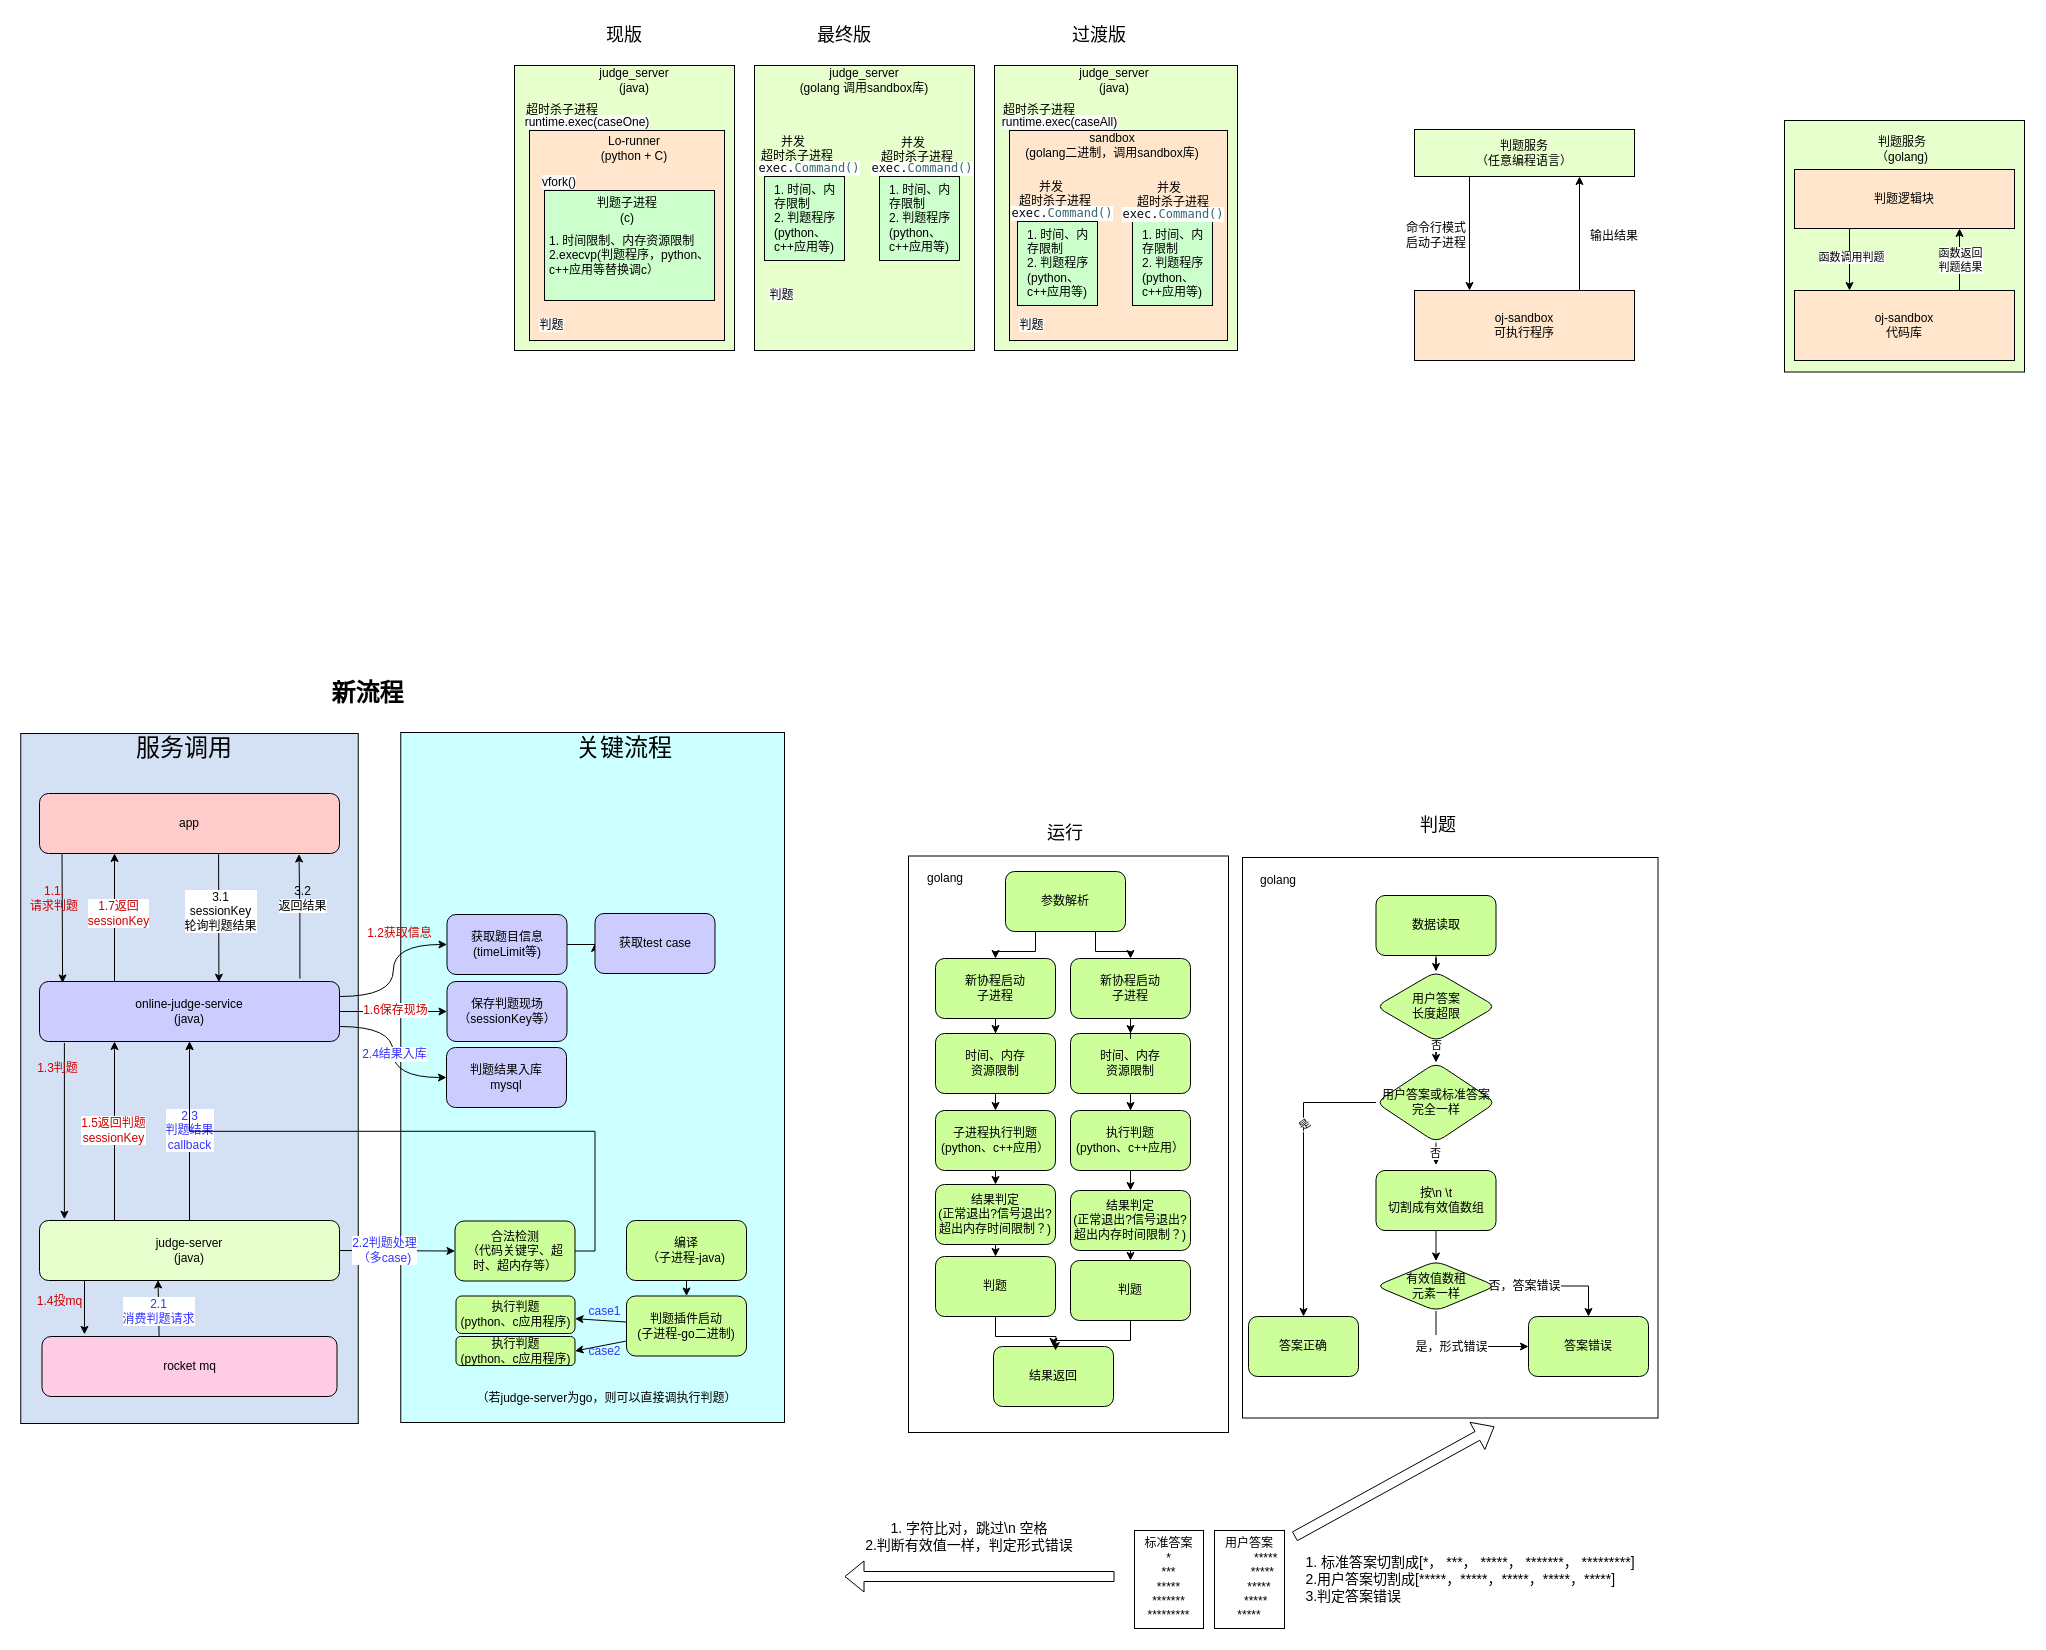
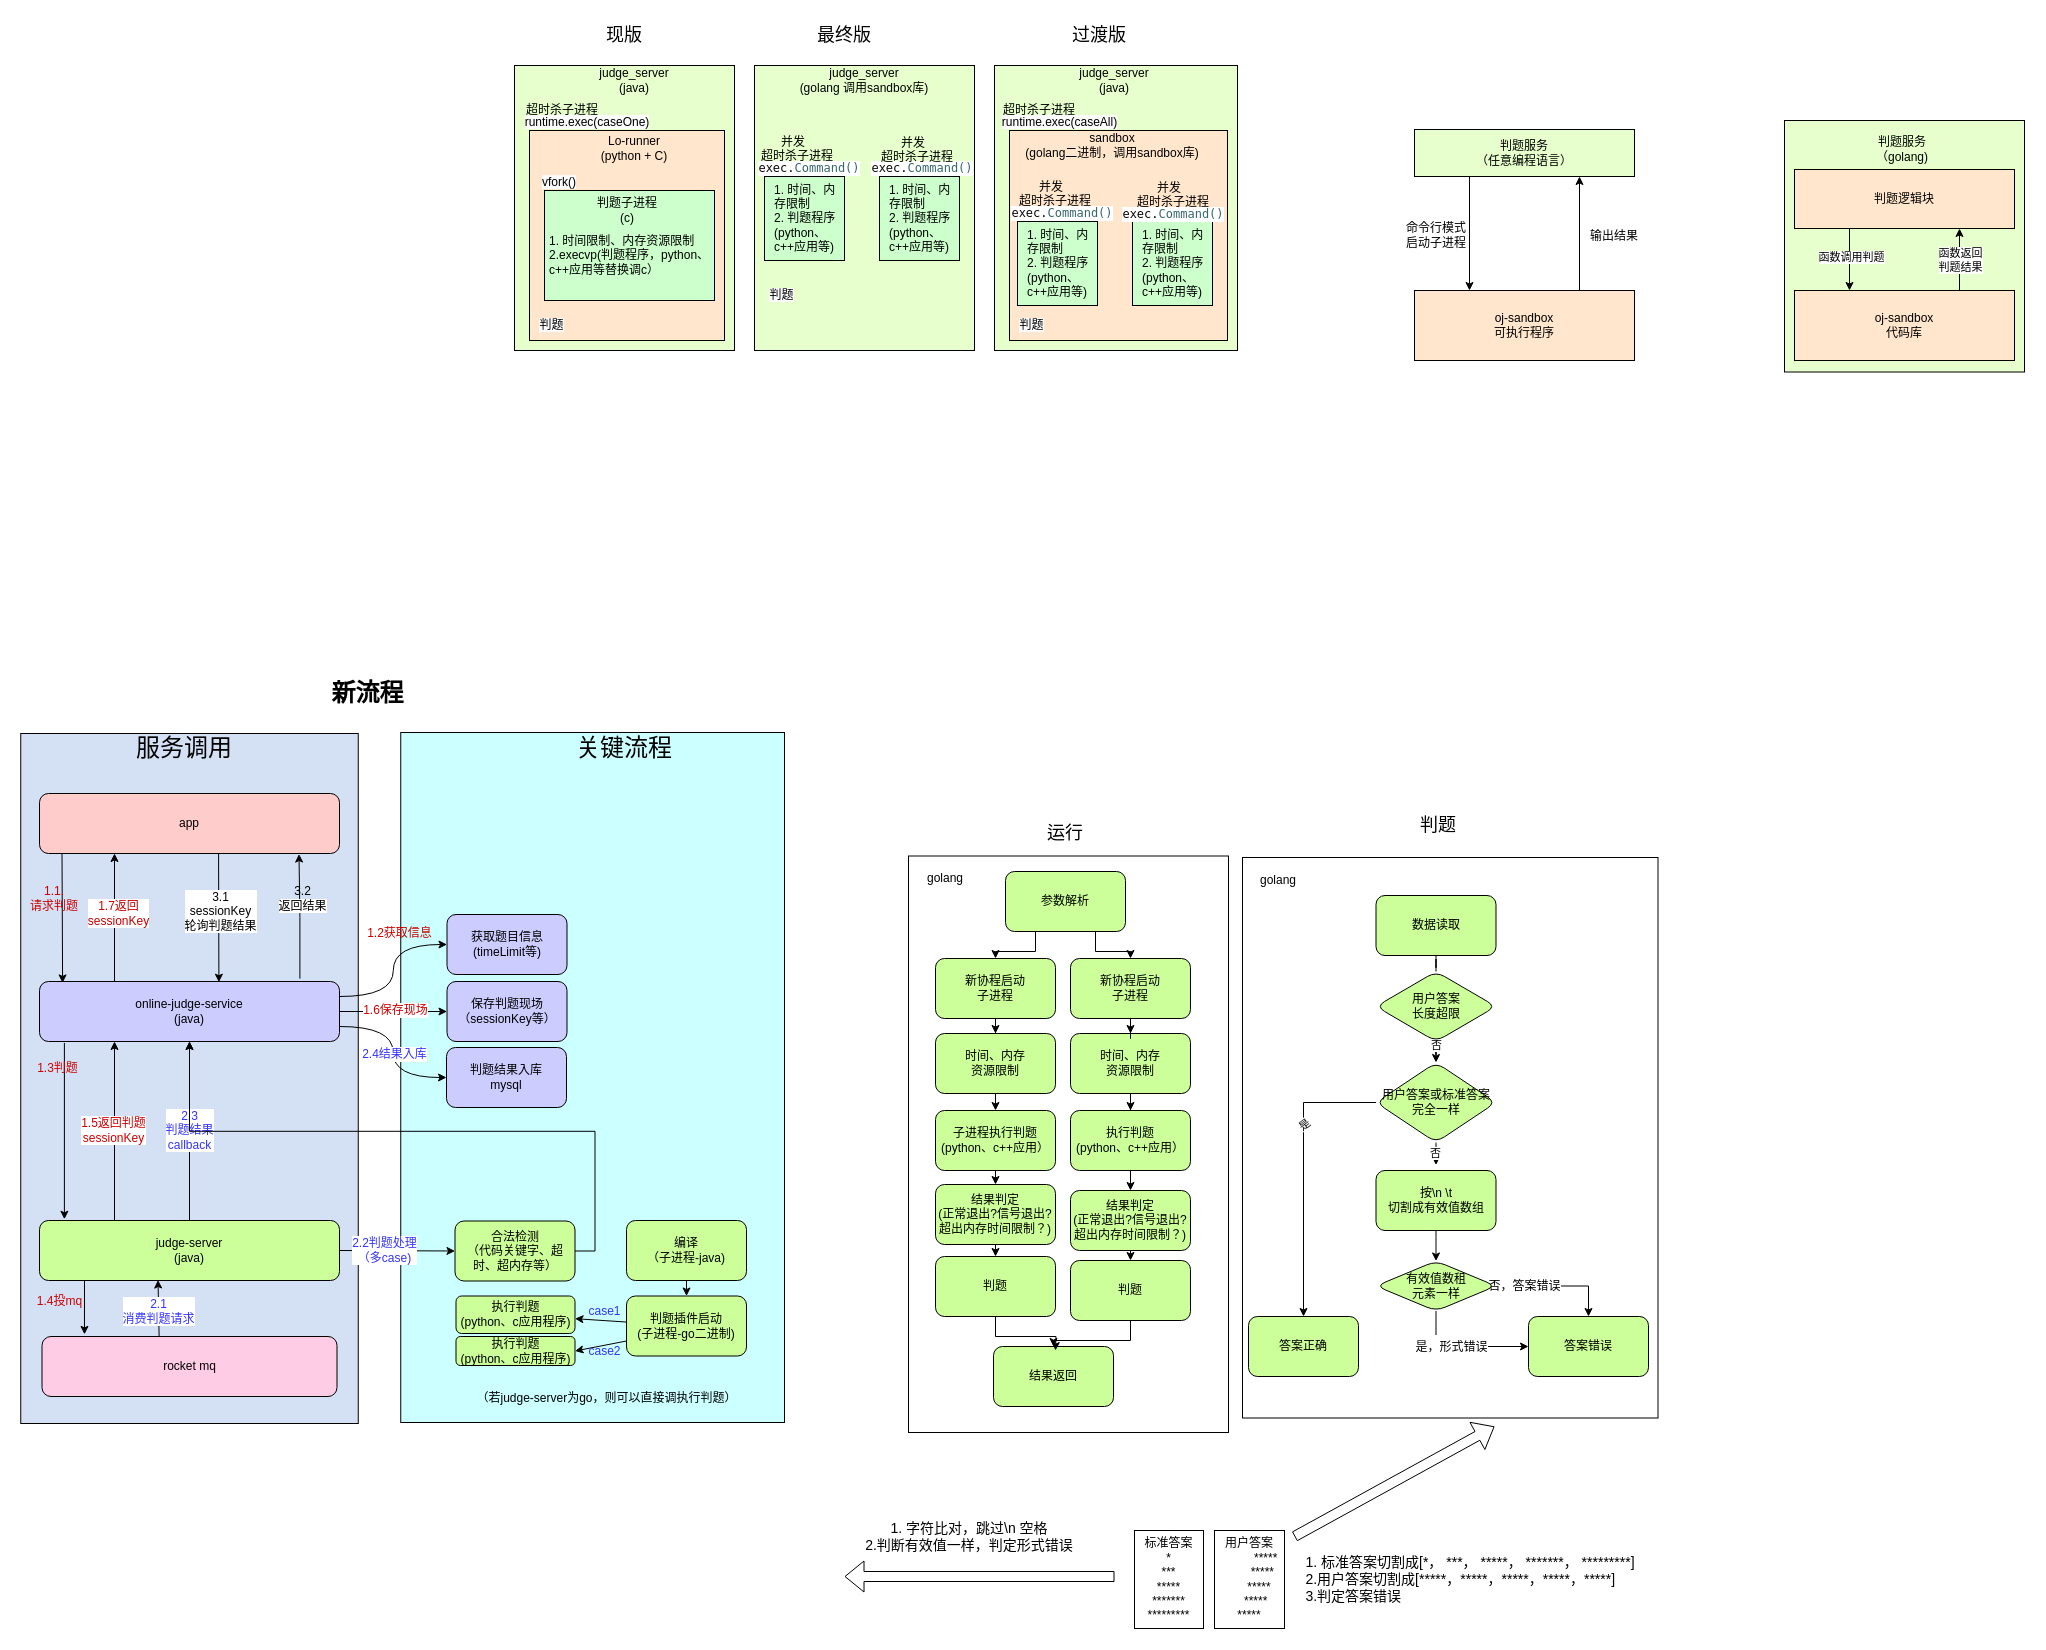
(655, 944) -> none
(583, 945) -> none
(1436, 964) -> (1436, 962)
(190, 1251) -> (190, 1251)
